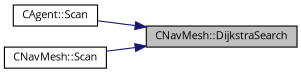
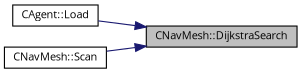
(55, 16) -> (55, 16)
